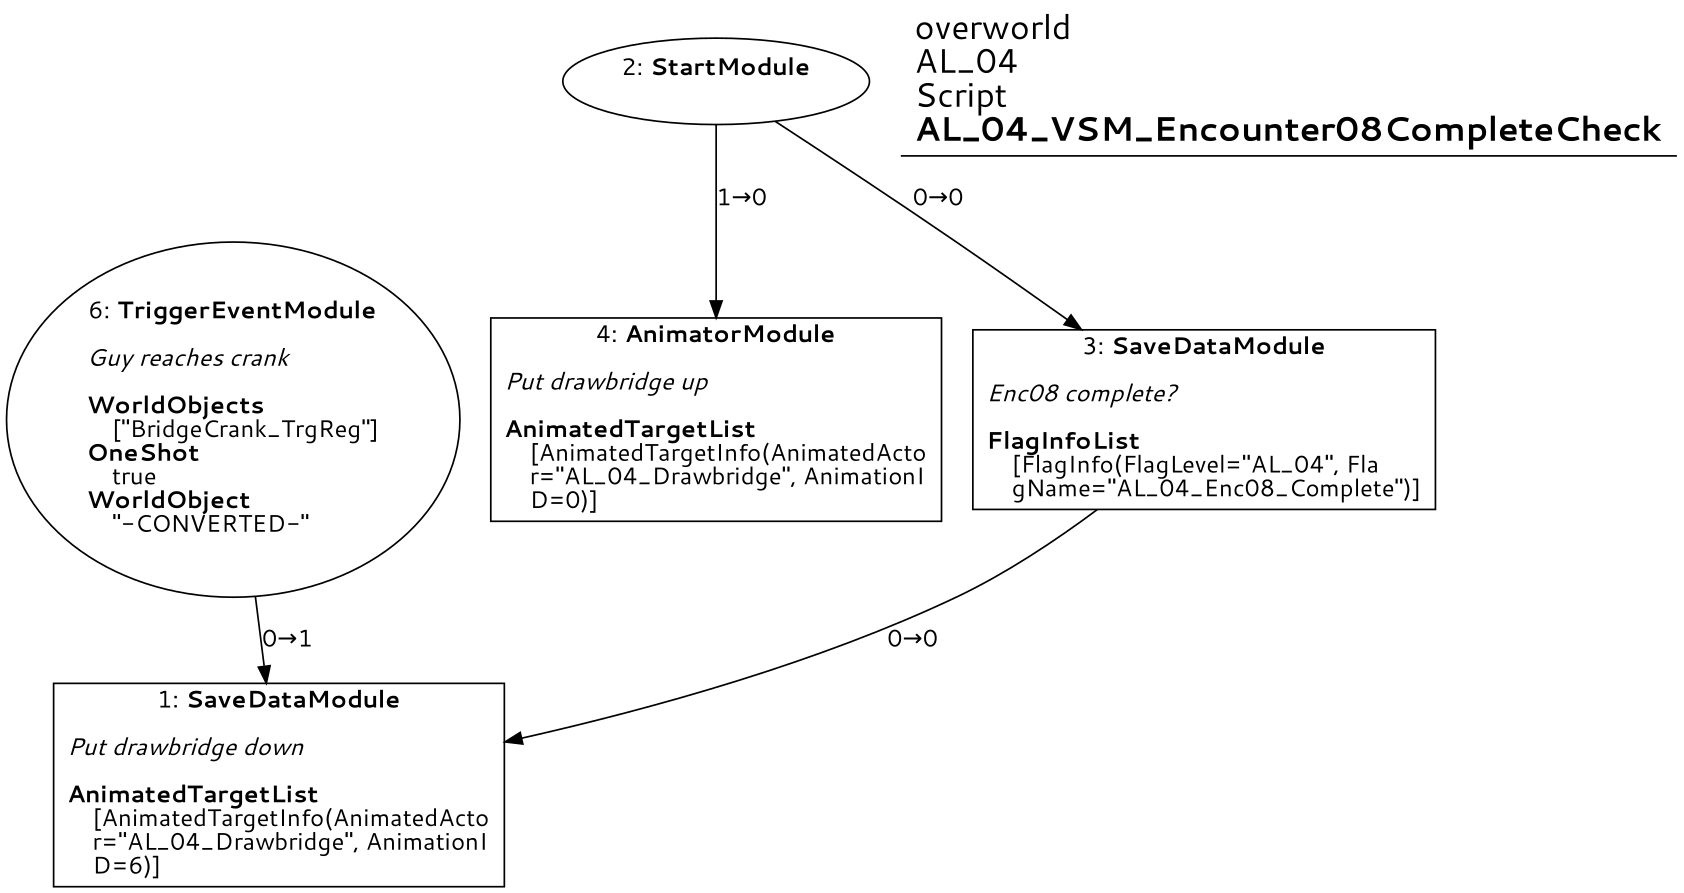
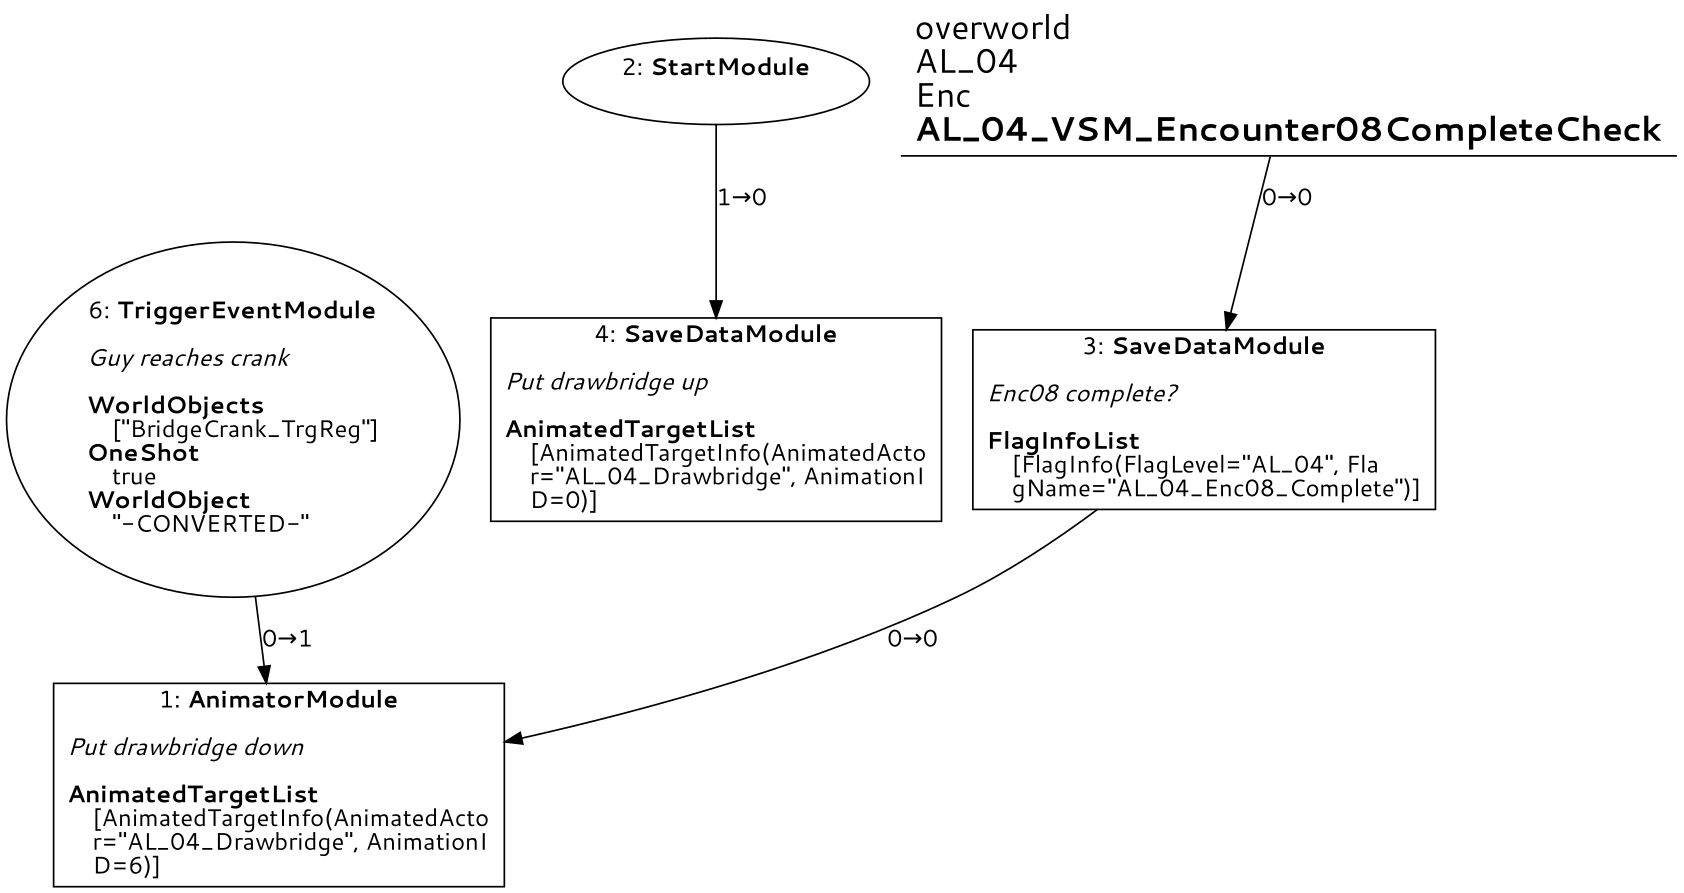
(961, 97) -> (943, 97)
(922, 219) -> (1251, 235)
(731, 335) -> (731, 335)
(293, 700) -> (293, 700)
